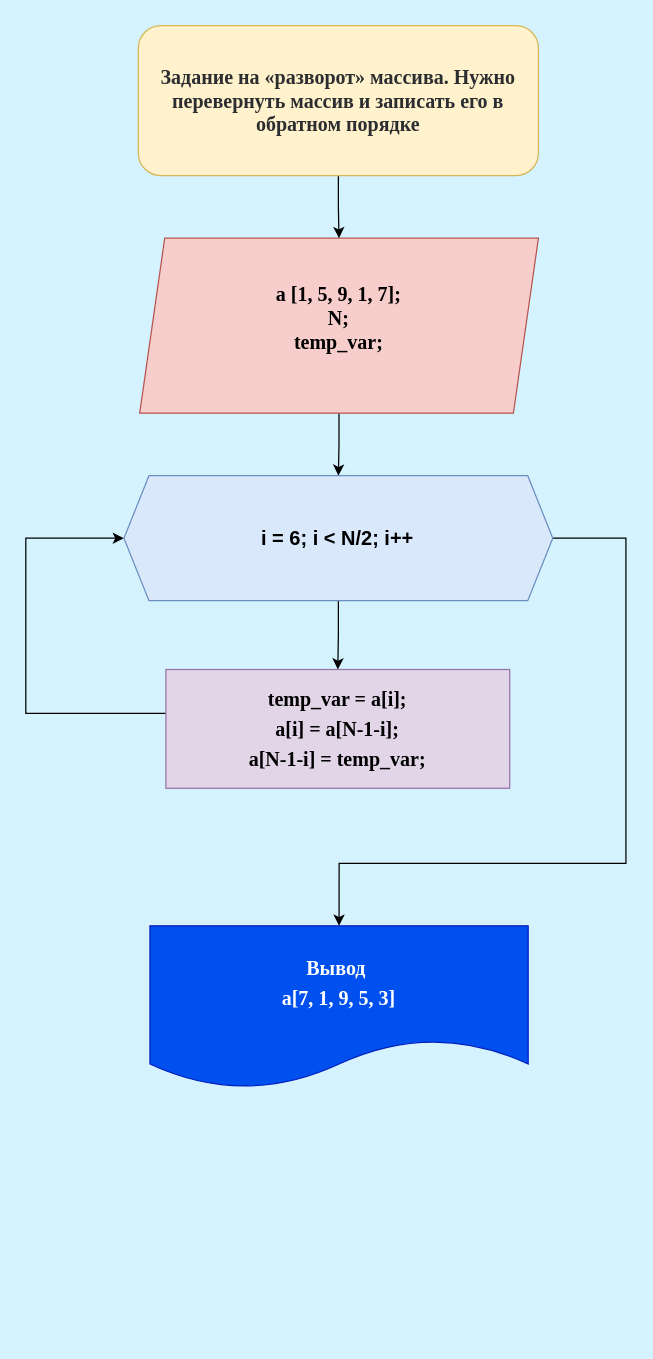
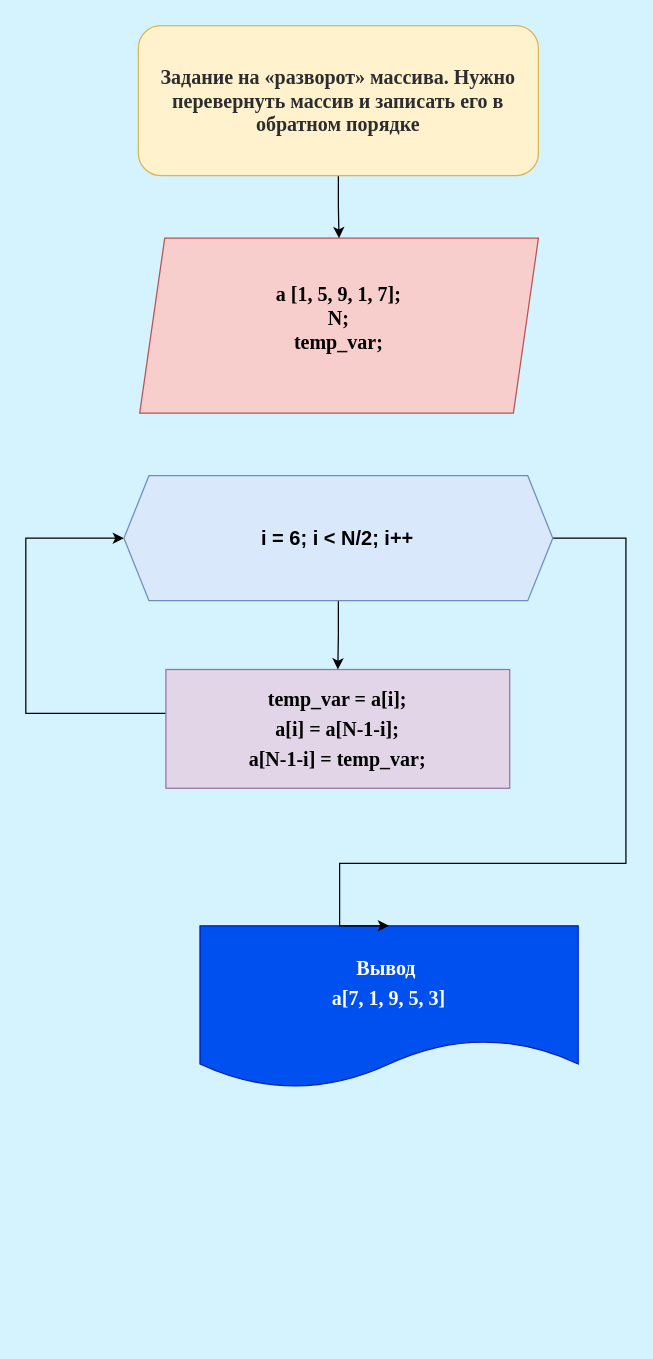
(339, 440) -> none
(339, 1007) -> (389, 1007)
